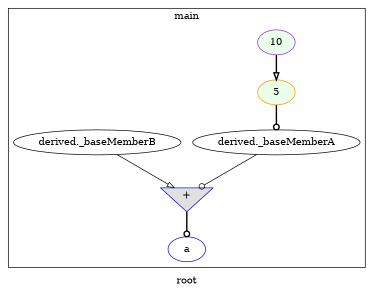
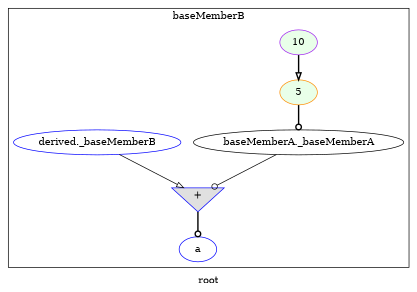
(187, 16) -> (209, 16)
(97, 142) -> (97, 142)
(276, 142) -> (299, 142)
